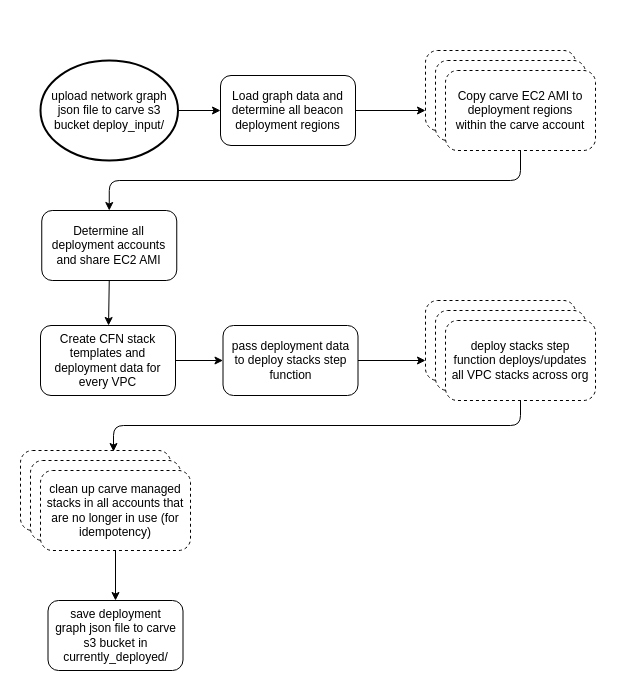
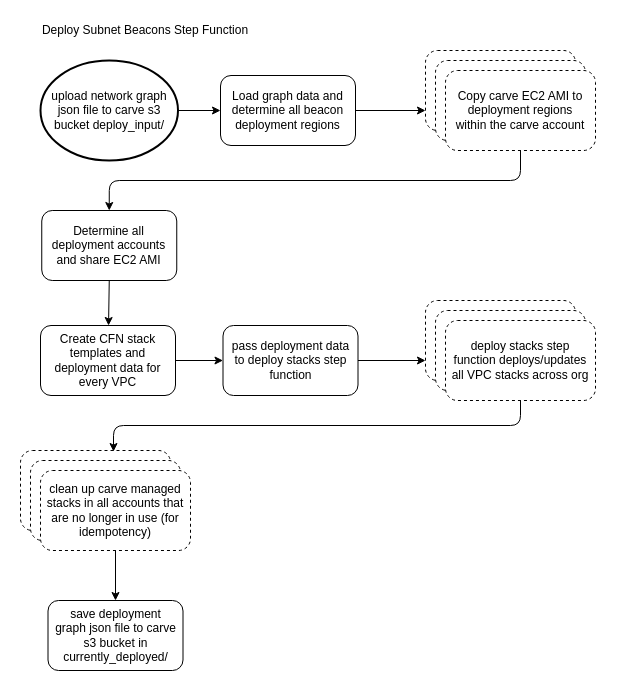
none -> (146, 31)
